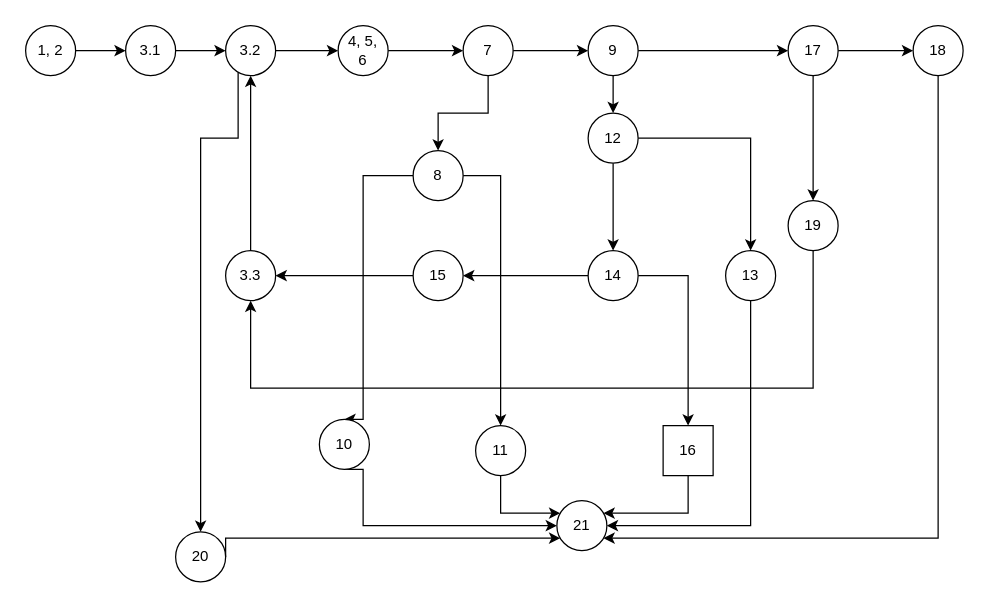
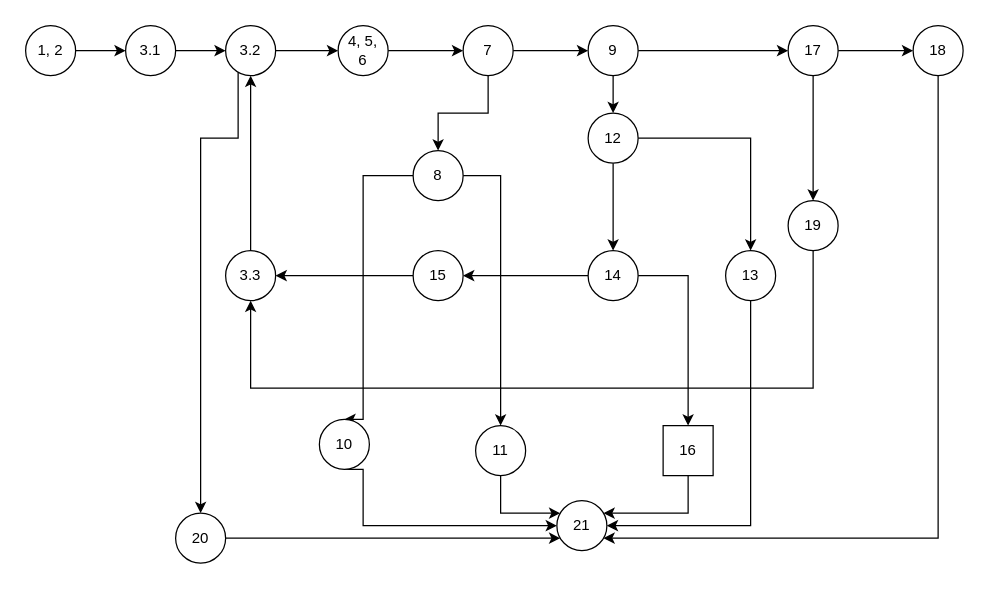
(201, 557) -> (201, 538)
